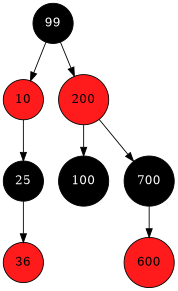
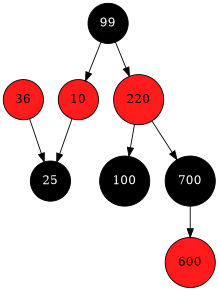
(84, 100) -> (139, 100)
(23, 217) -> (35, 136)
